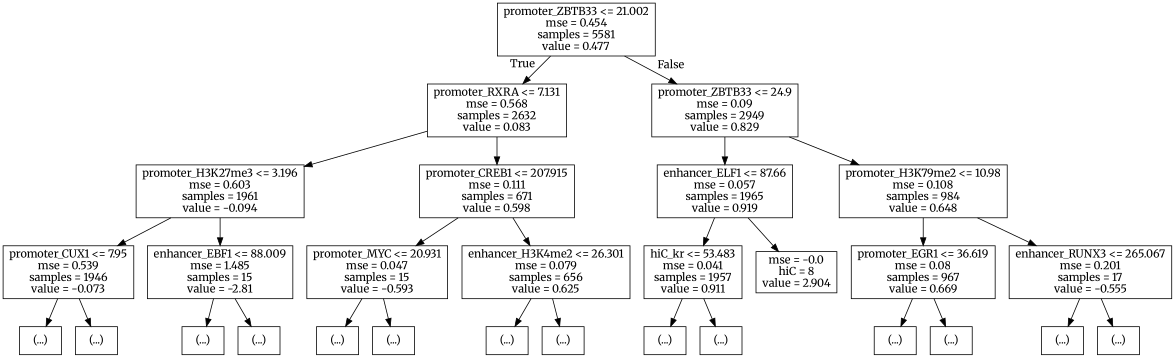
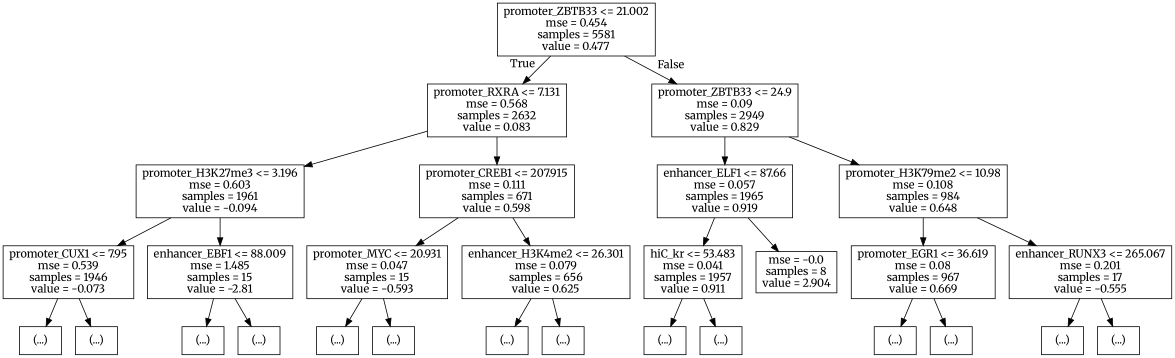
(796, 272) -> (796, 272)
